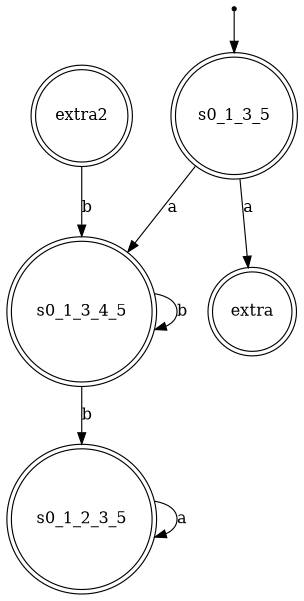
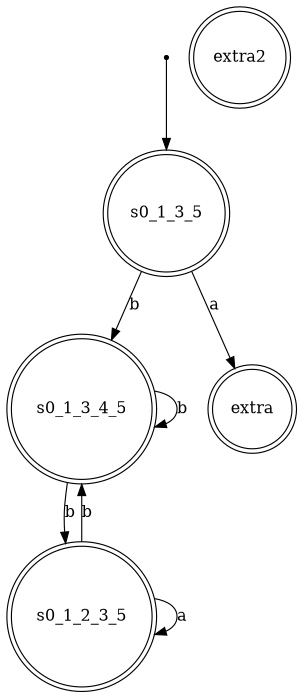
(82, 196) -> (82, 519)
(173, 208) -> (135, 305)
